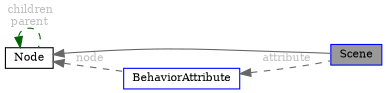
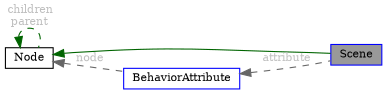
(197, 49) -> (197, 49)
